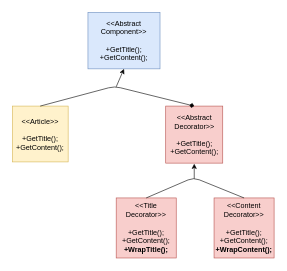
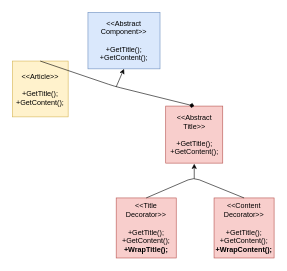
(40, 134) -> (40, 89)
(194, 135) -> (194, 135)
